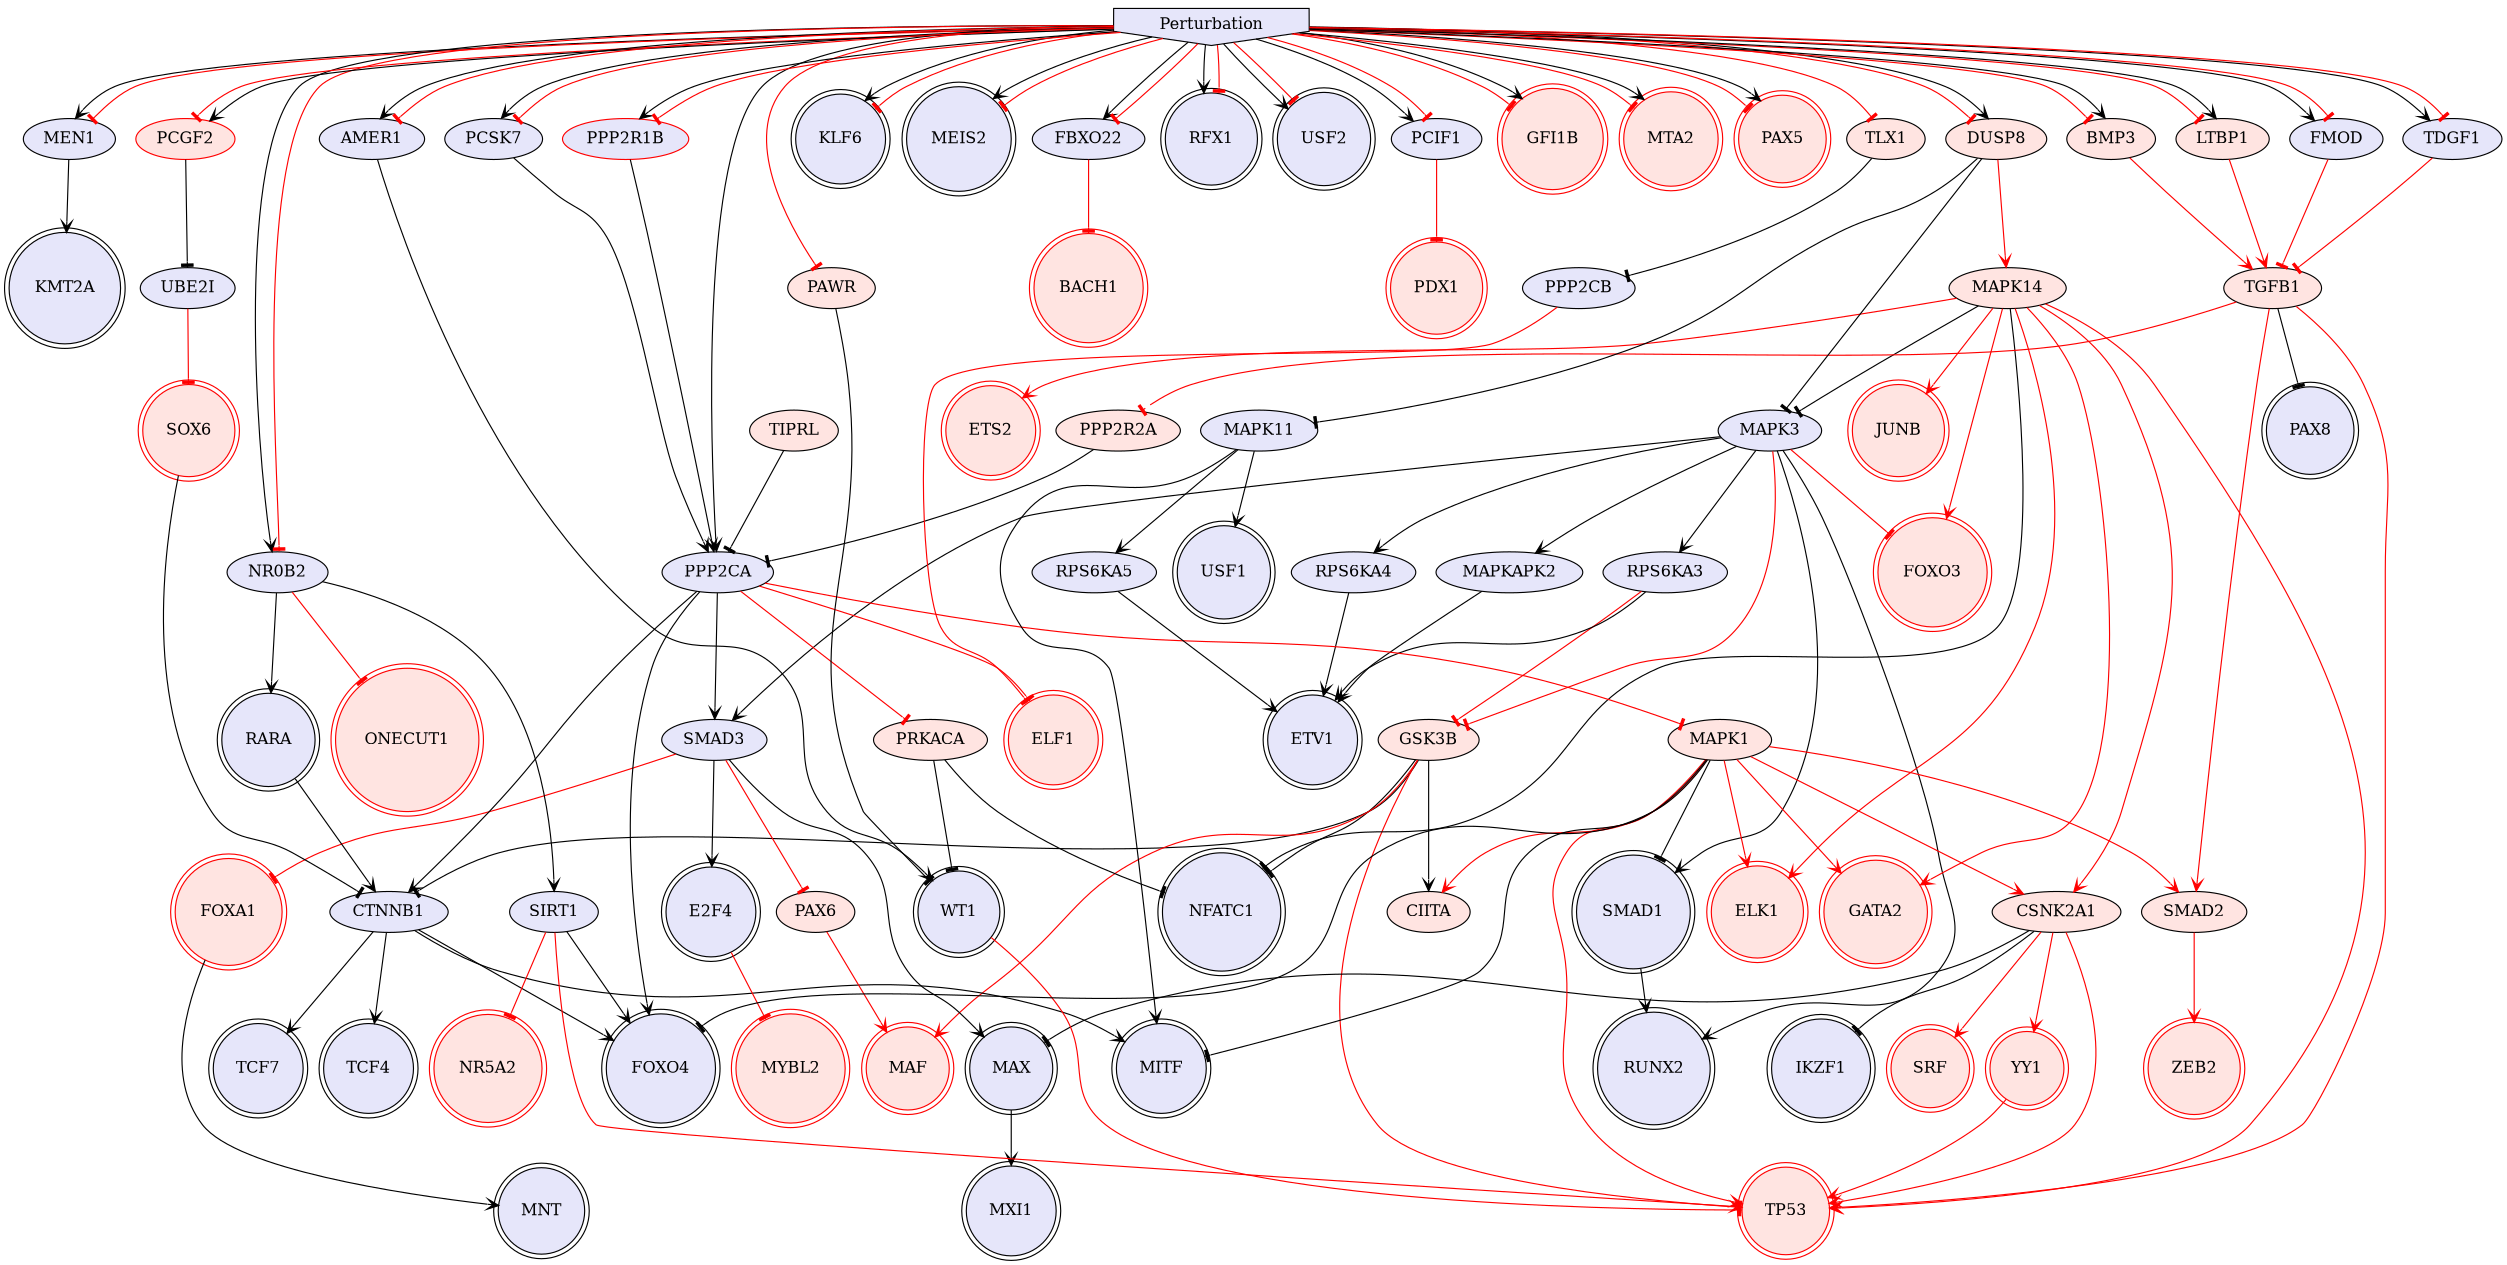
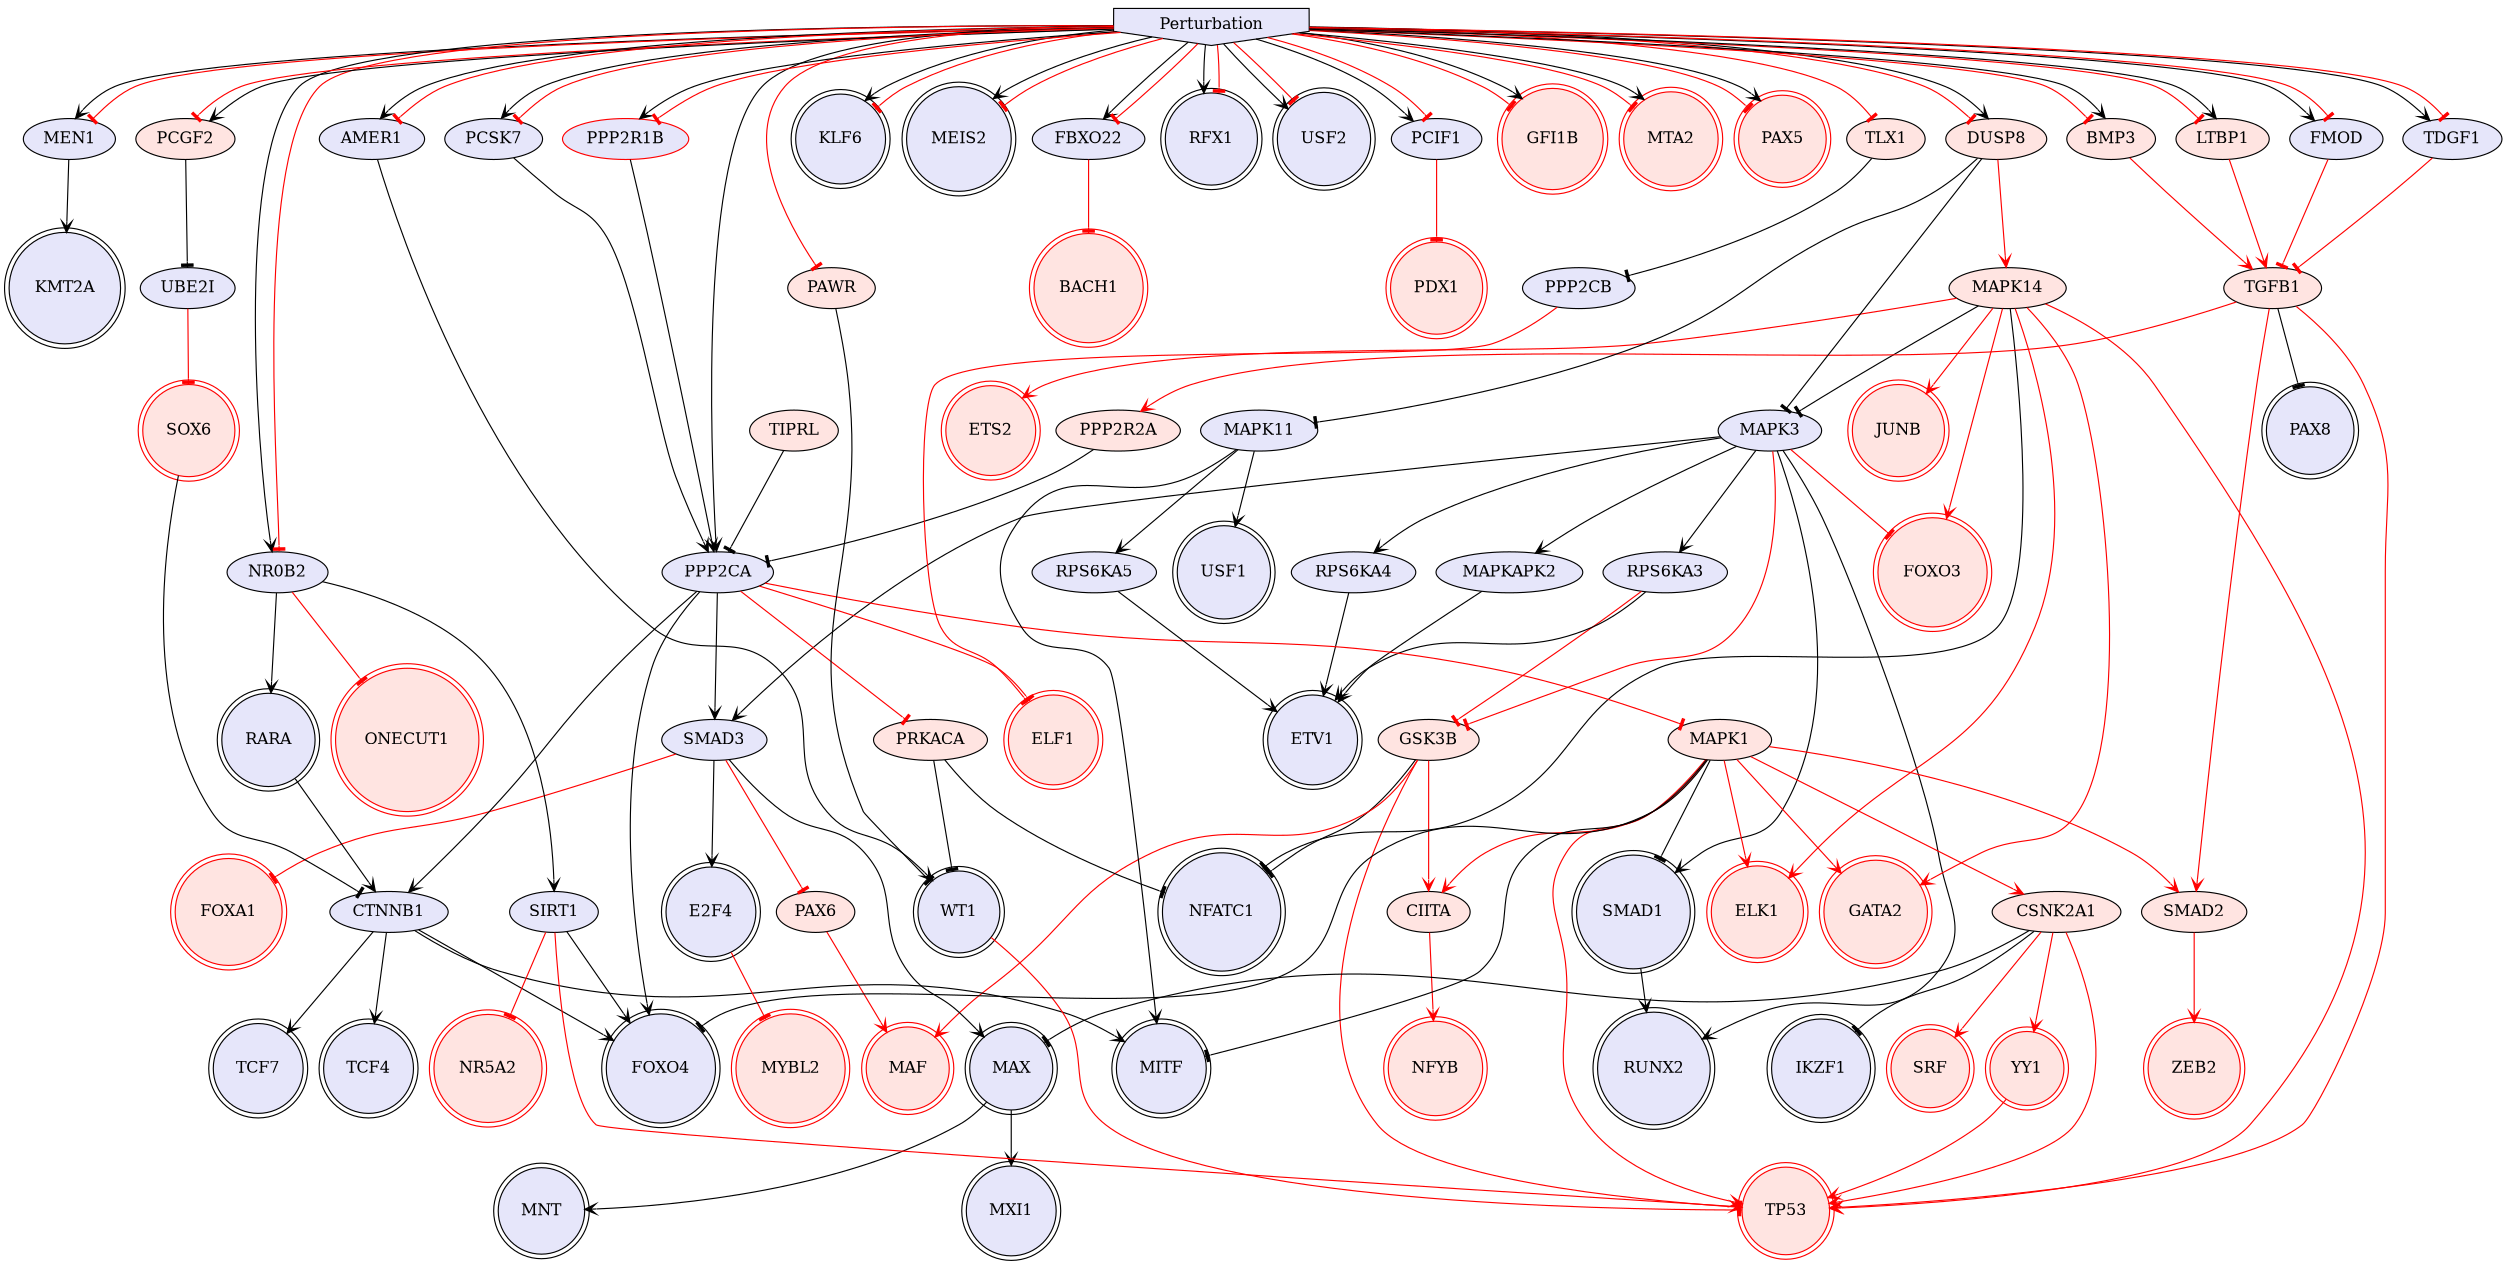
(185, 139) -> (185, 139)
(1693, 354) -> (1693, 354)
(2172, 581) -> none
(1429, 820) -> (1429, 820)
(928, 845) -> none
none -> (1435, 1068)
(256, 1157) -> (800, 1182)
